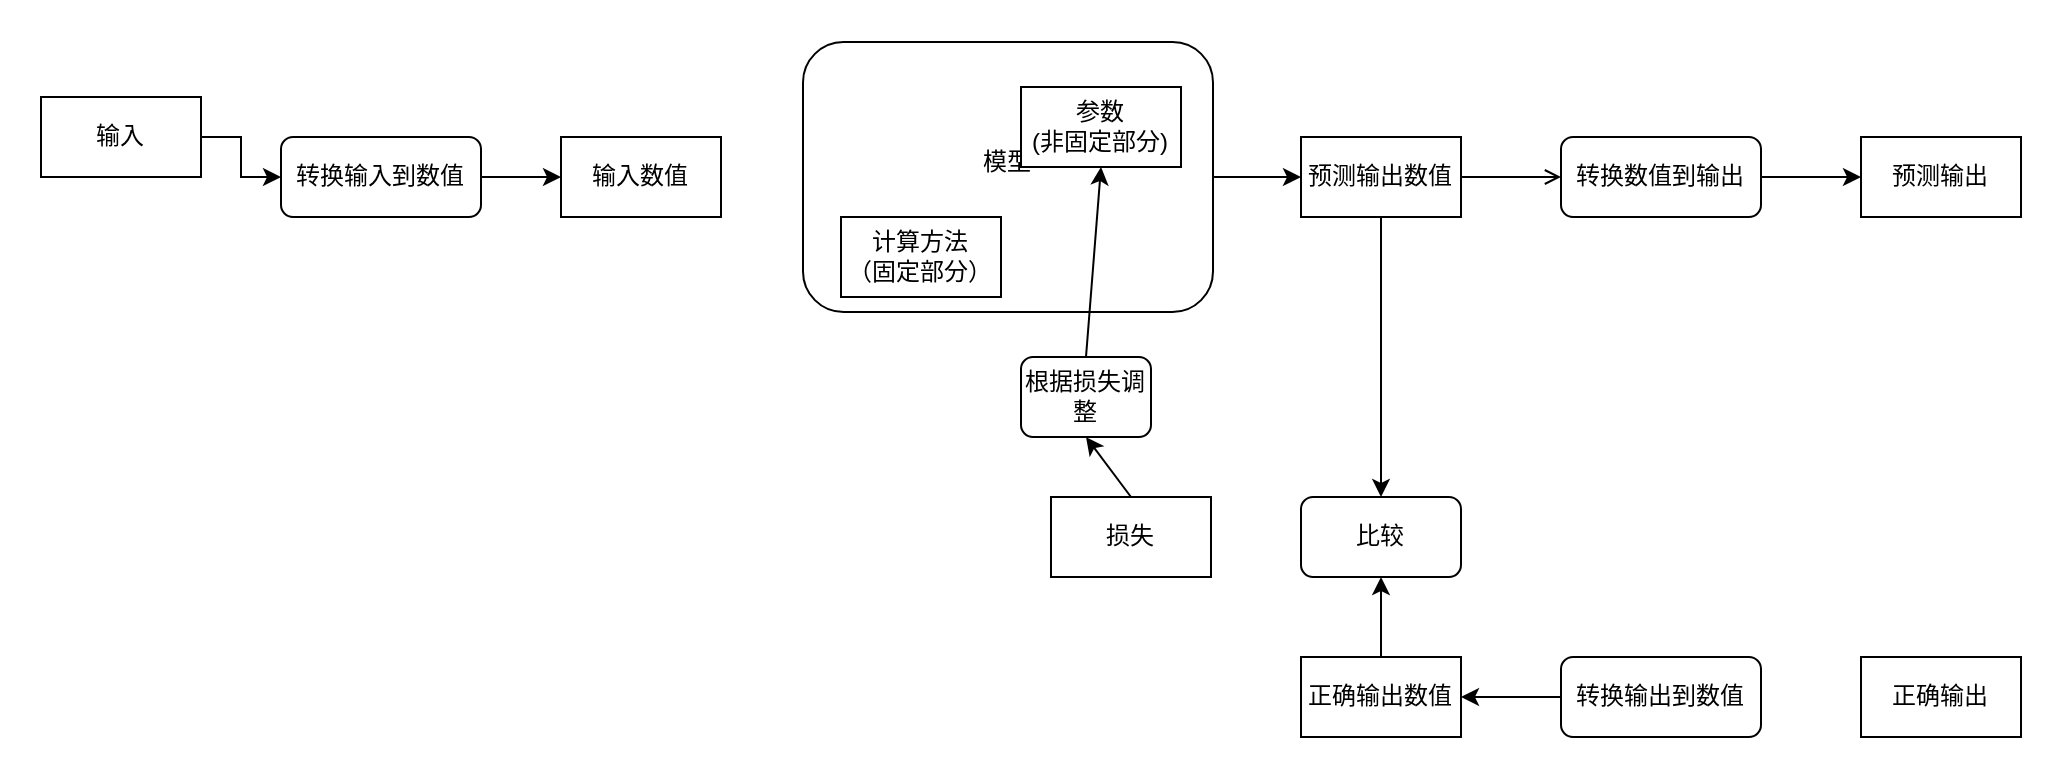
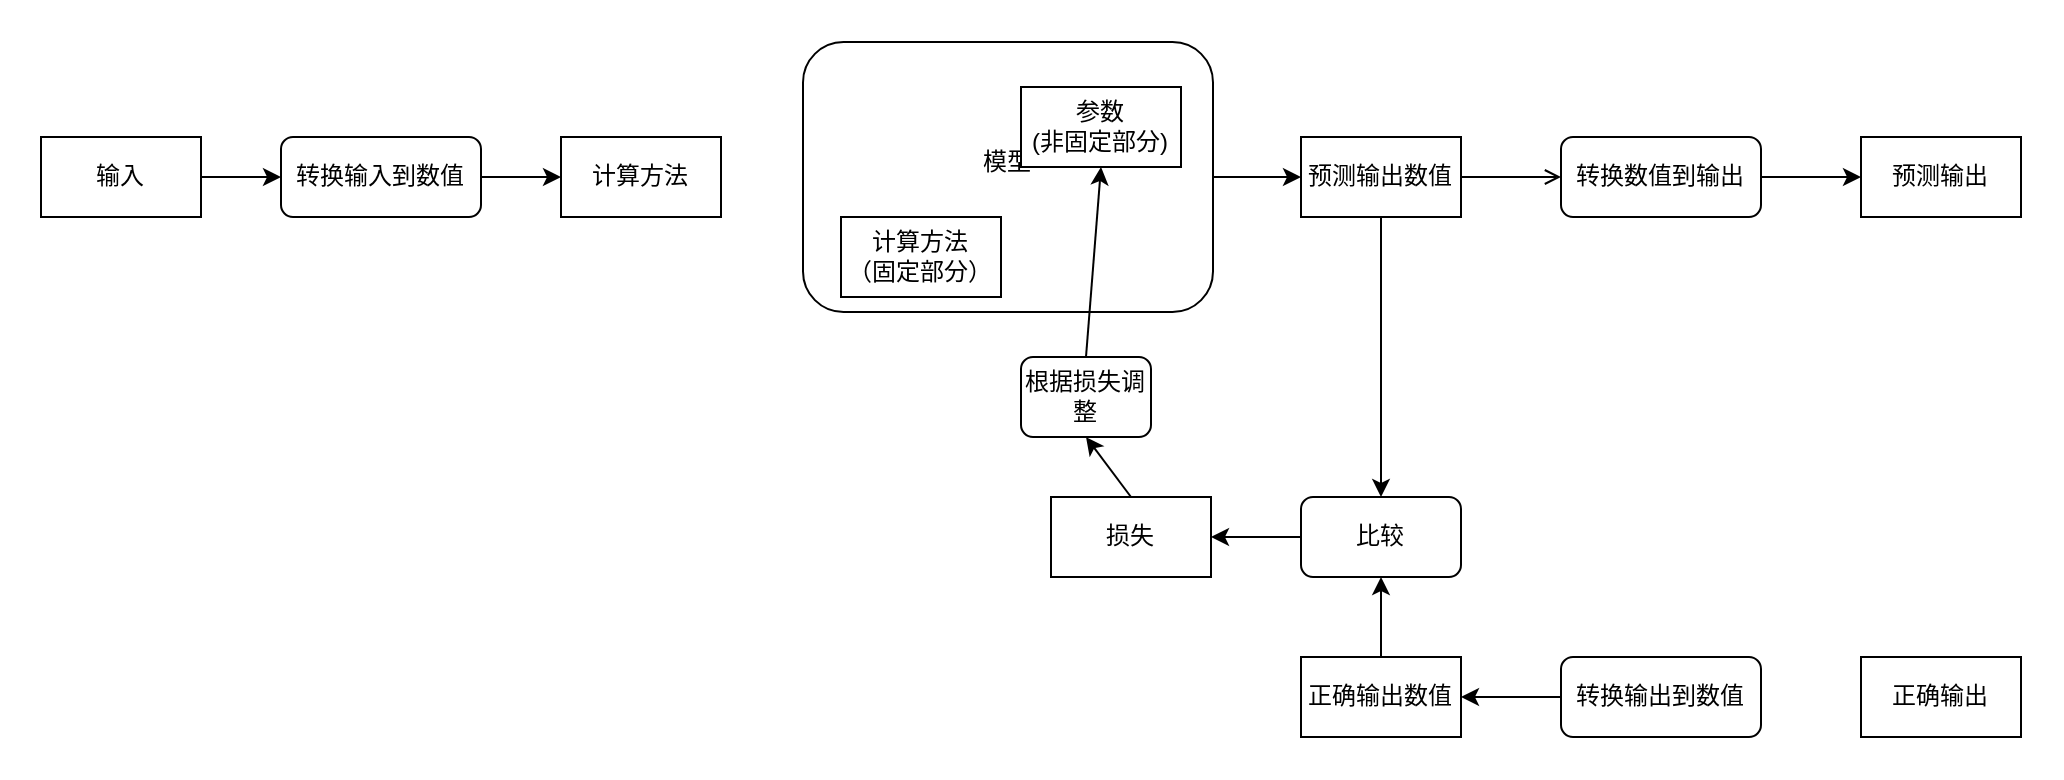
(121, 137) -> (121, 177)
(641, 177) -> (641, 177)
none -> (1263, 537)
